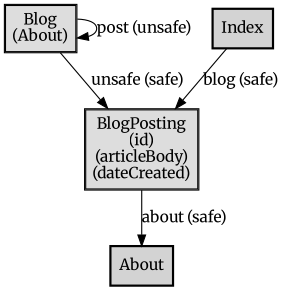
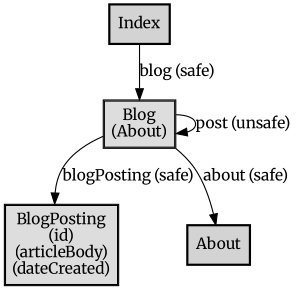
(205, 74) -> (140, 66)
(138, 81) -> (129, 176)
(142, 212) -> (200, 178)
